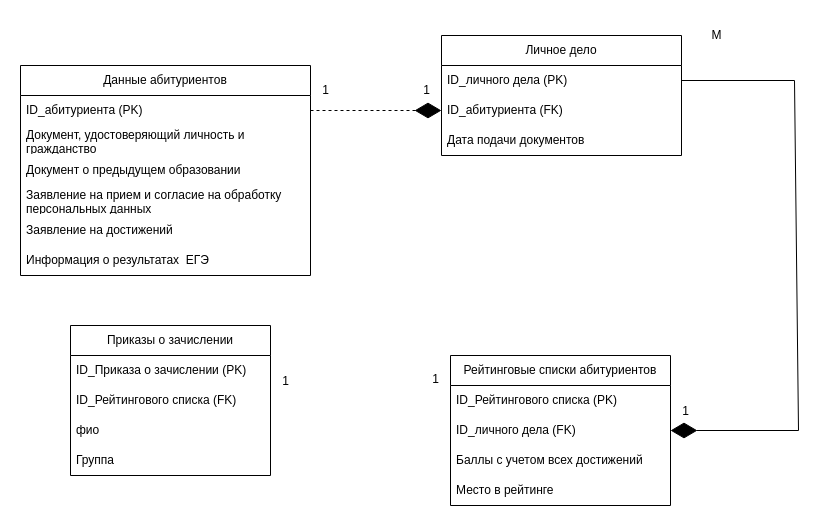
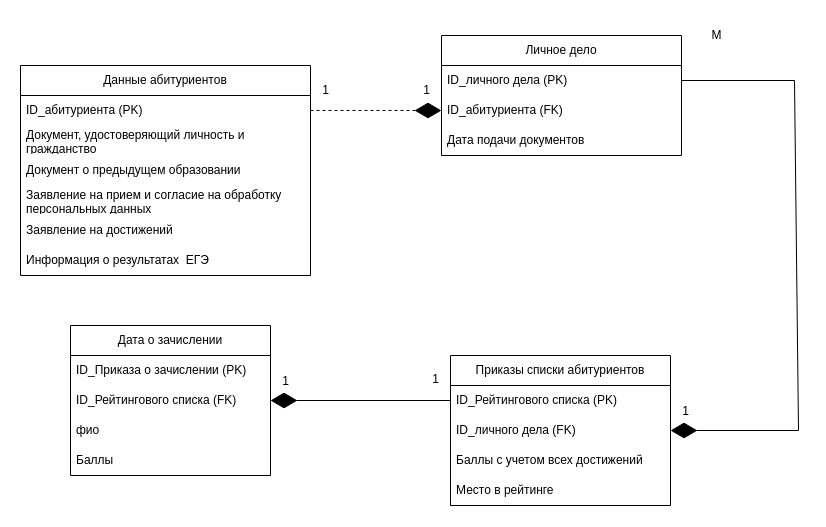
(171, 341) -> (171, 341)
(561, 371) -> (561, 371)
none -> (372, 401)
(97, 461) -> (93, 461)
